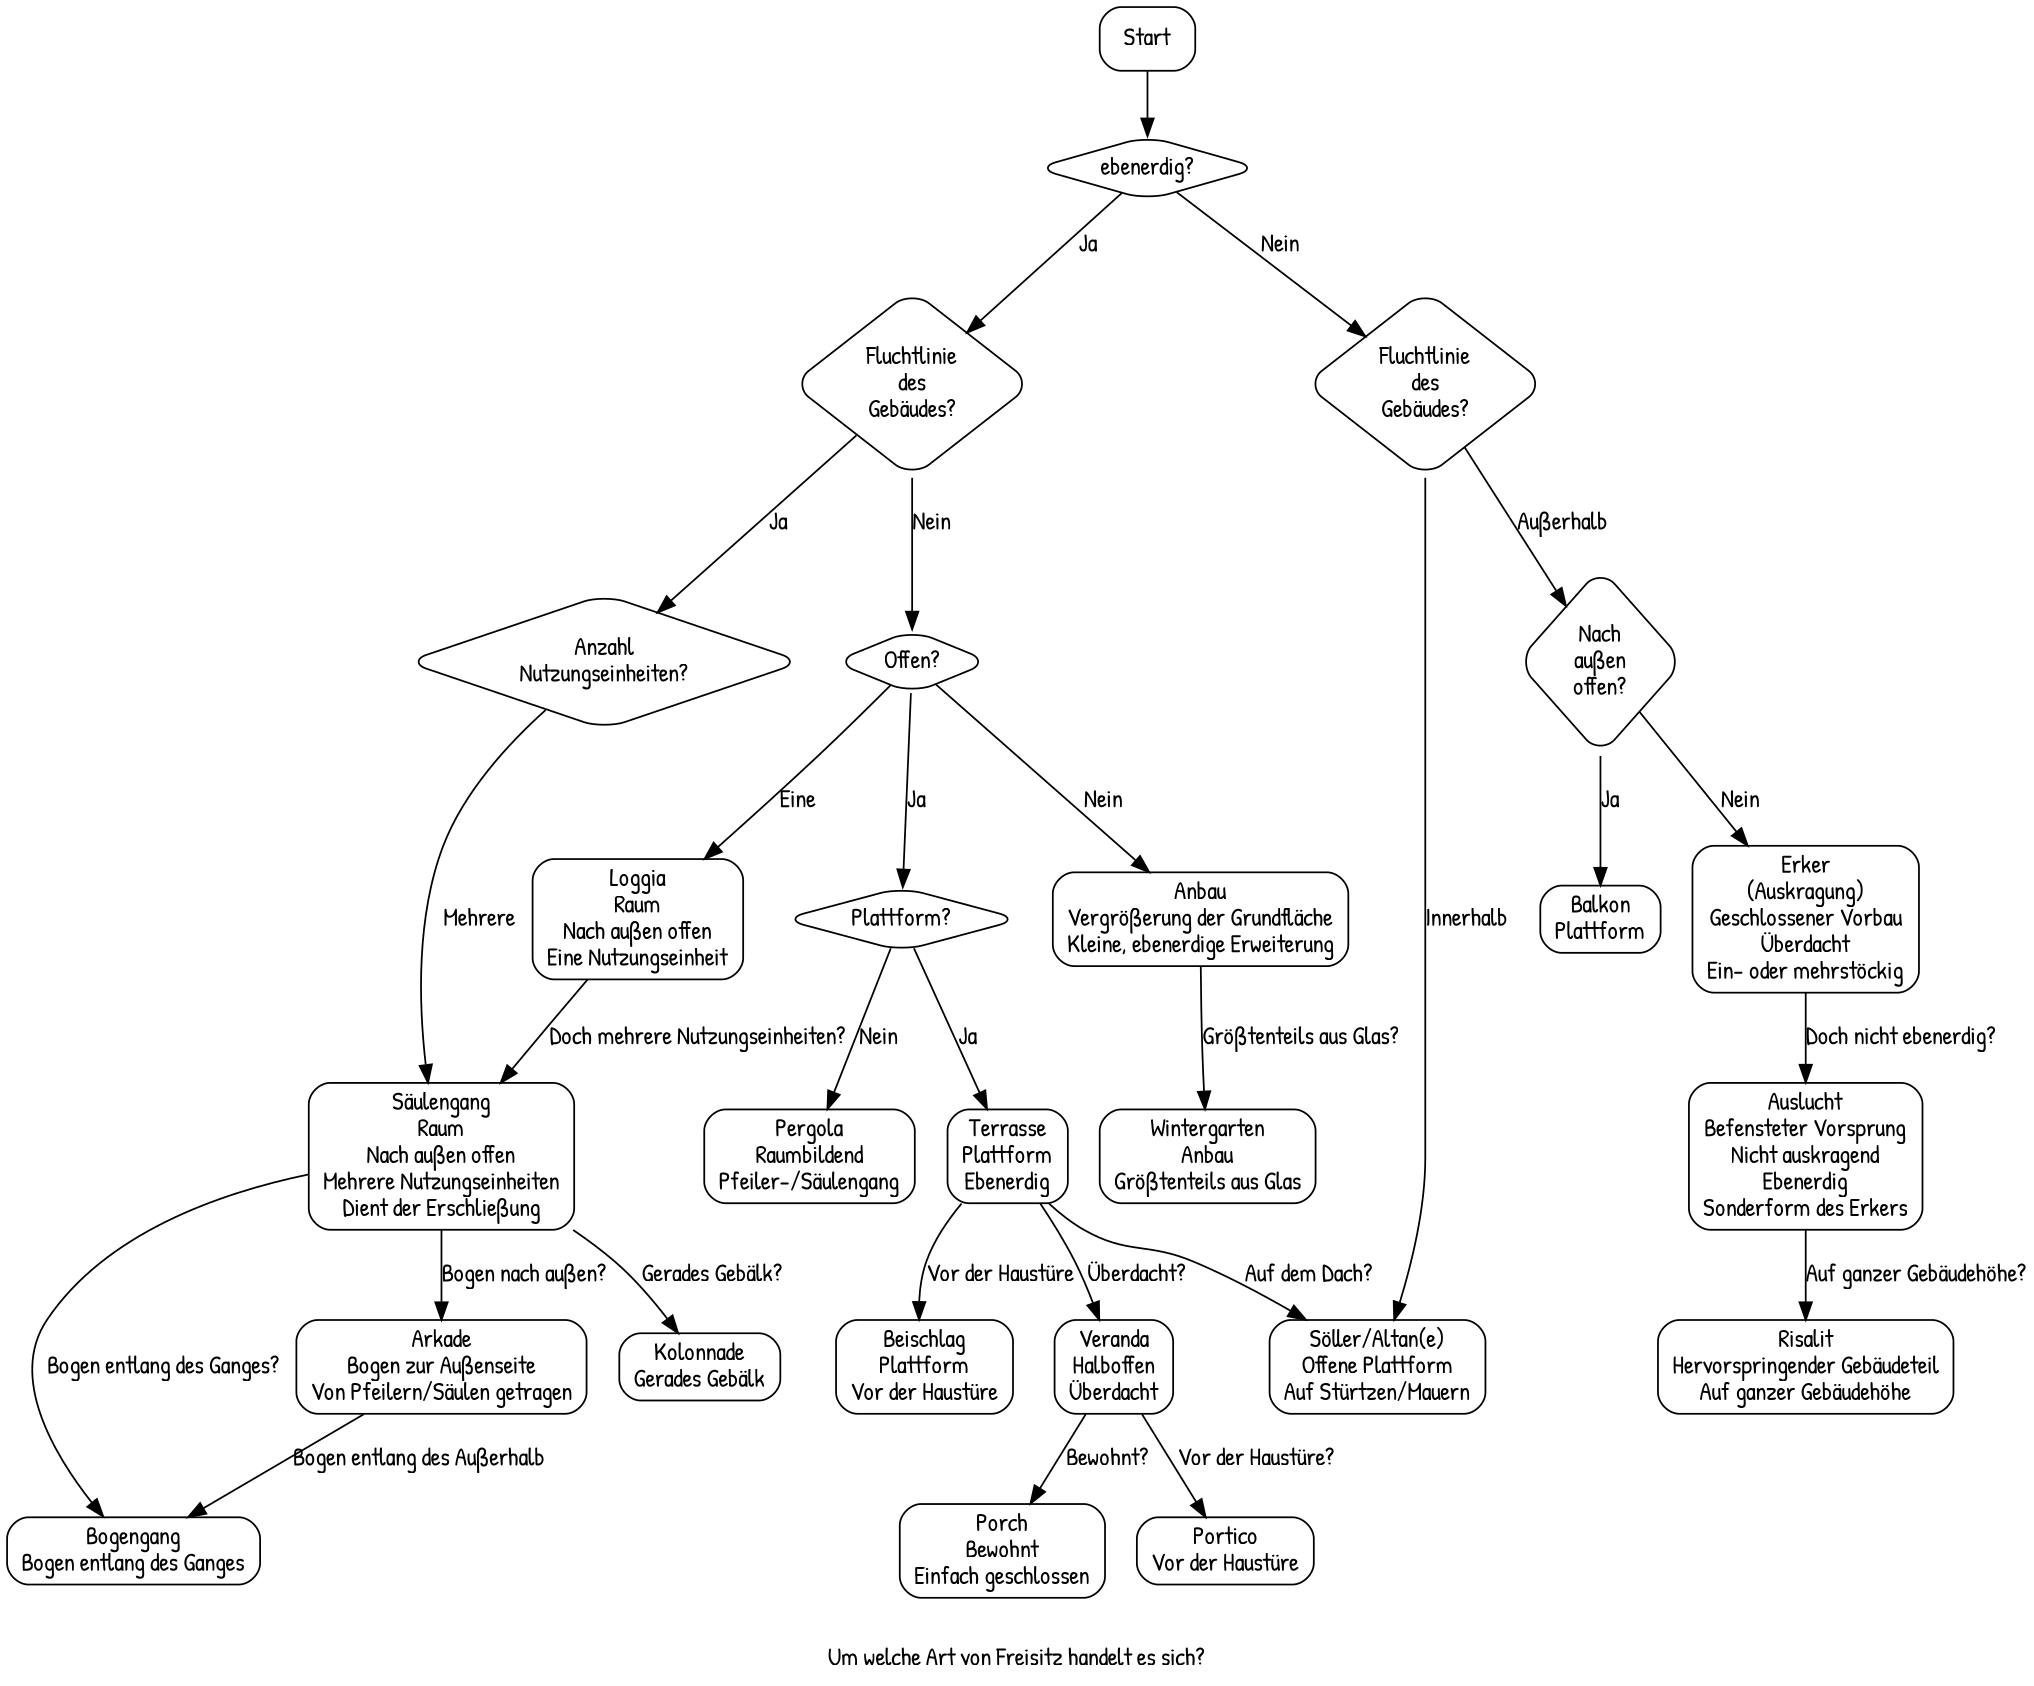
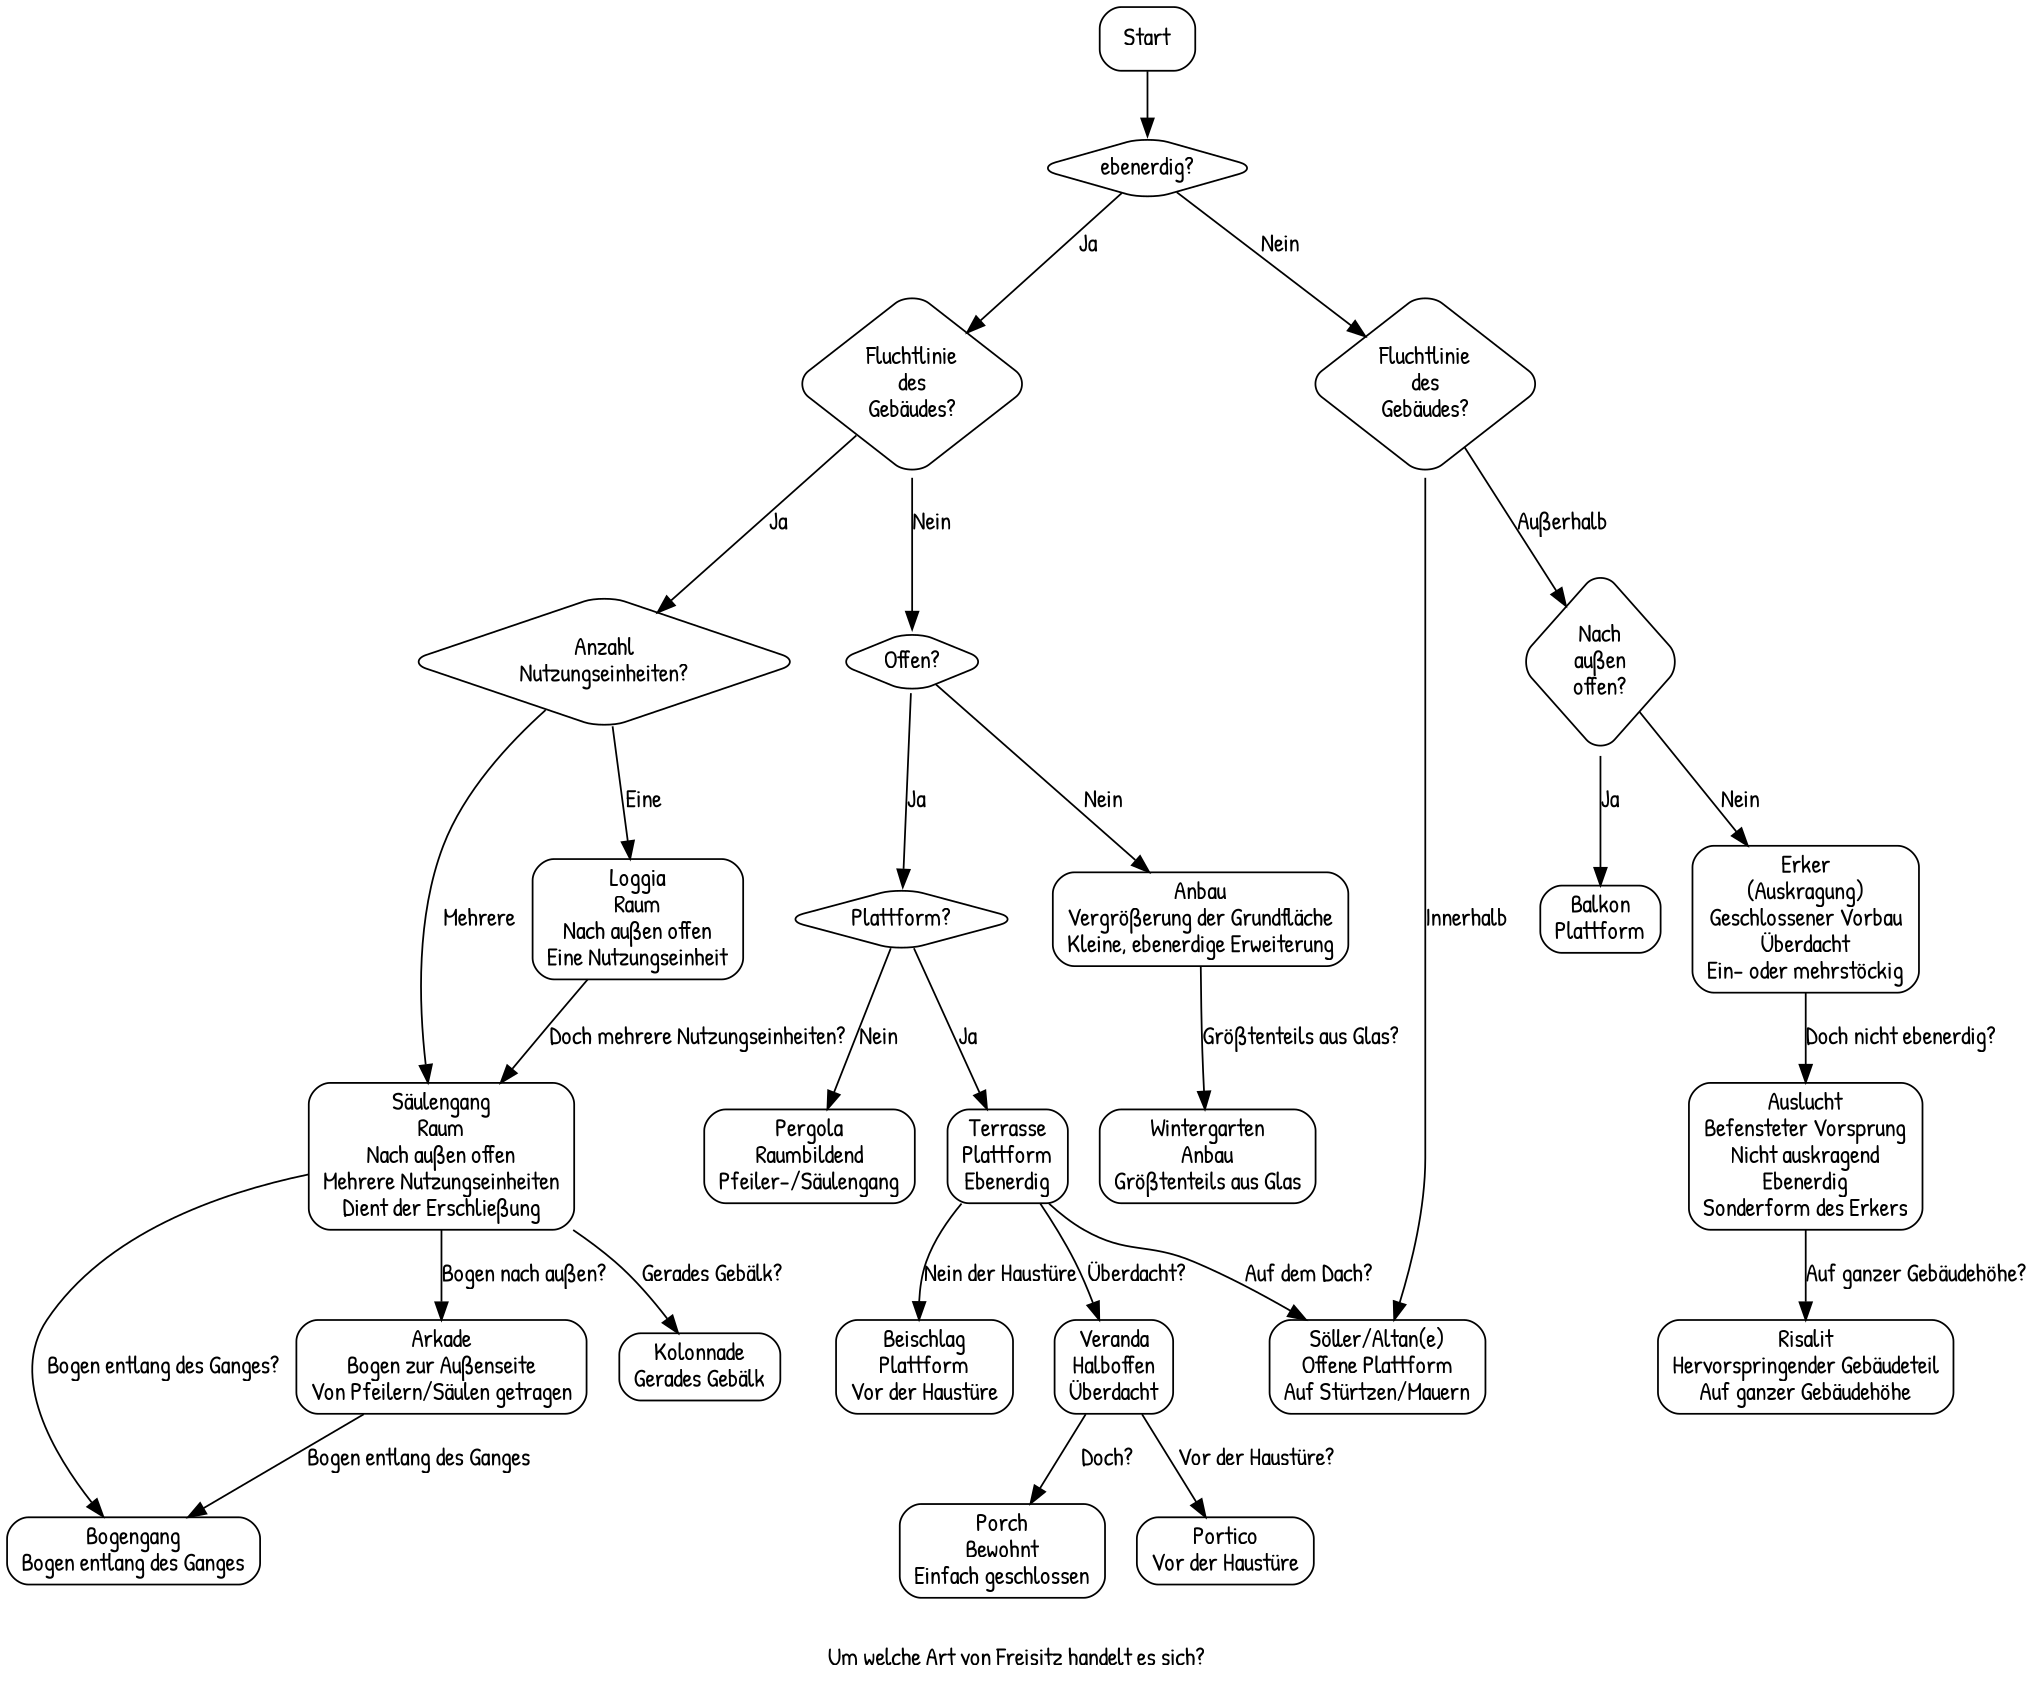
(806, 767) -> (620, 784)
(1001, 1275) -> (1001, 1275)
(419, 1459) -> (419, 1459)
(1108, 1459) -> (1108, 1459)
